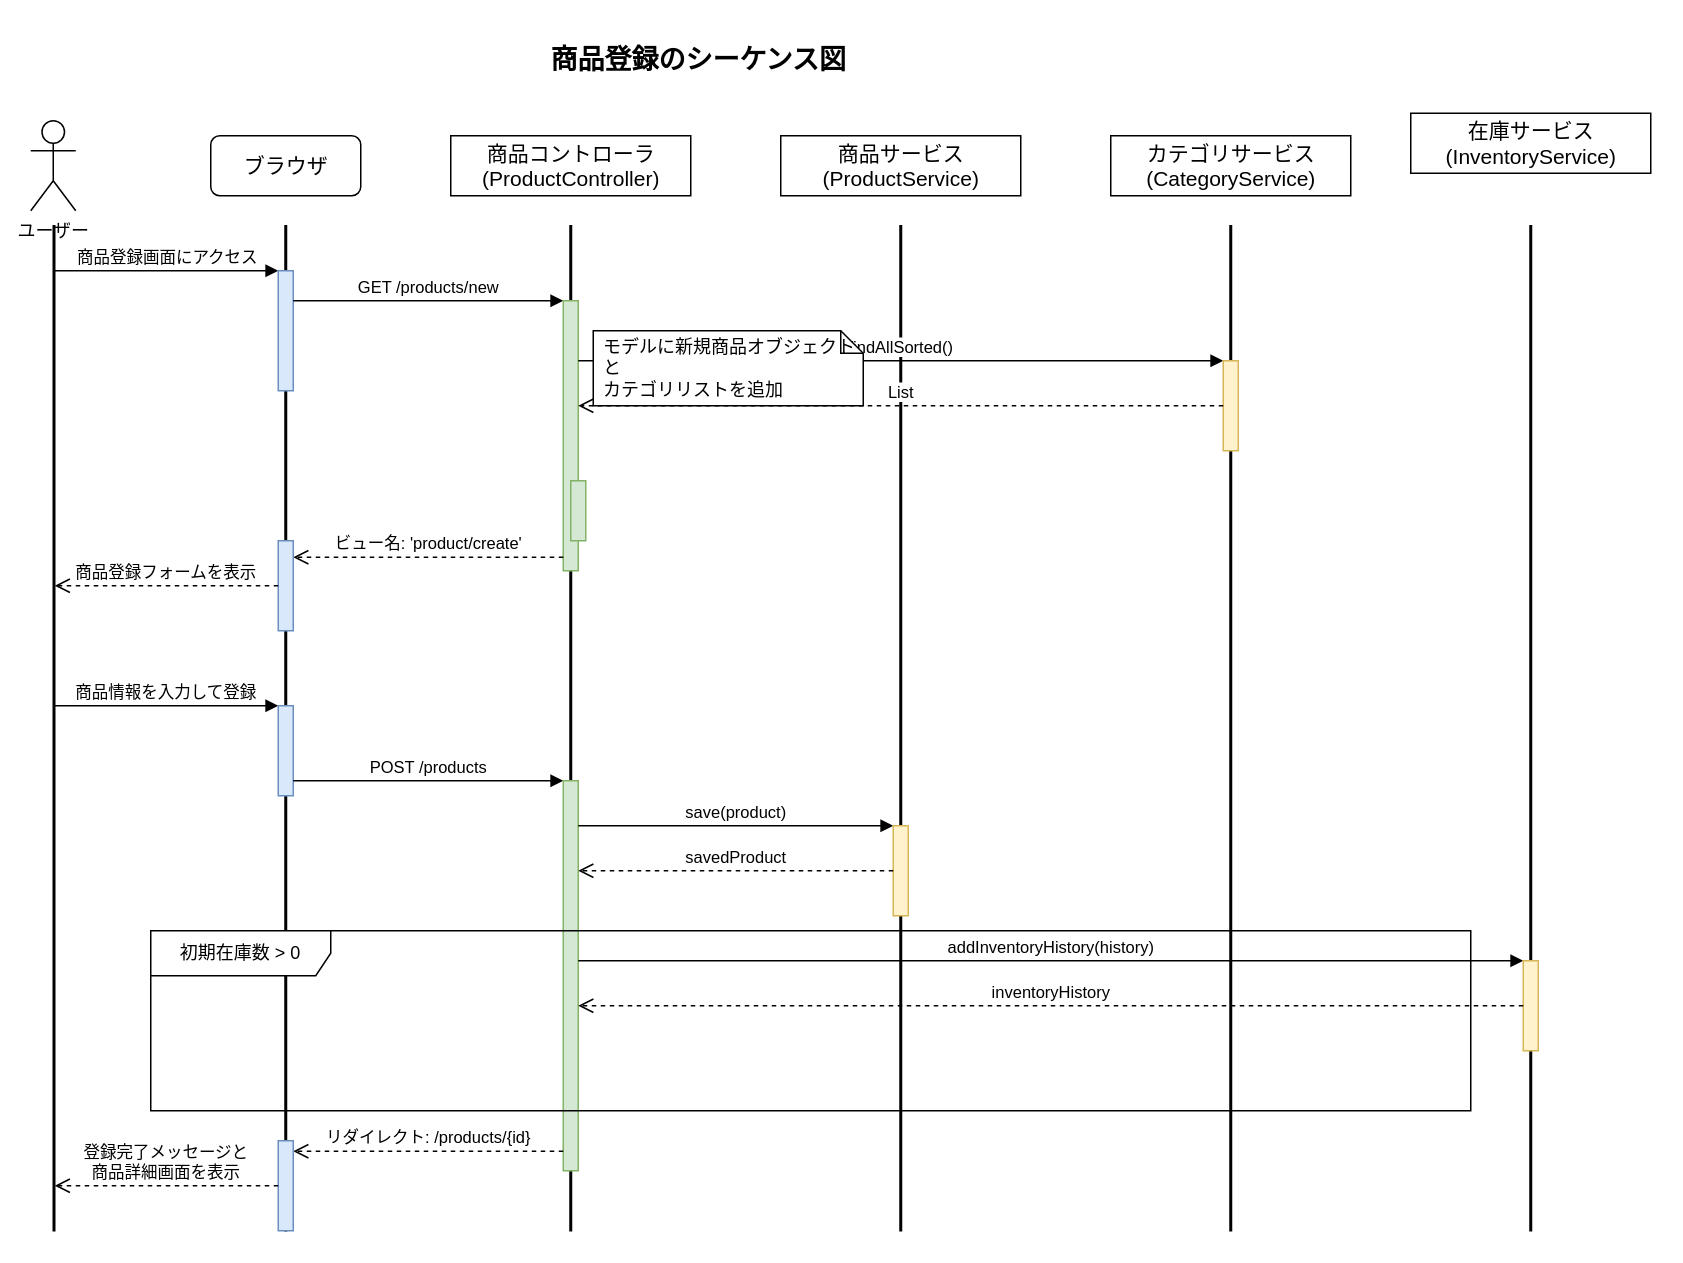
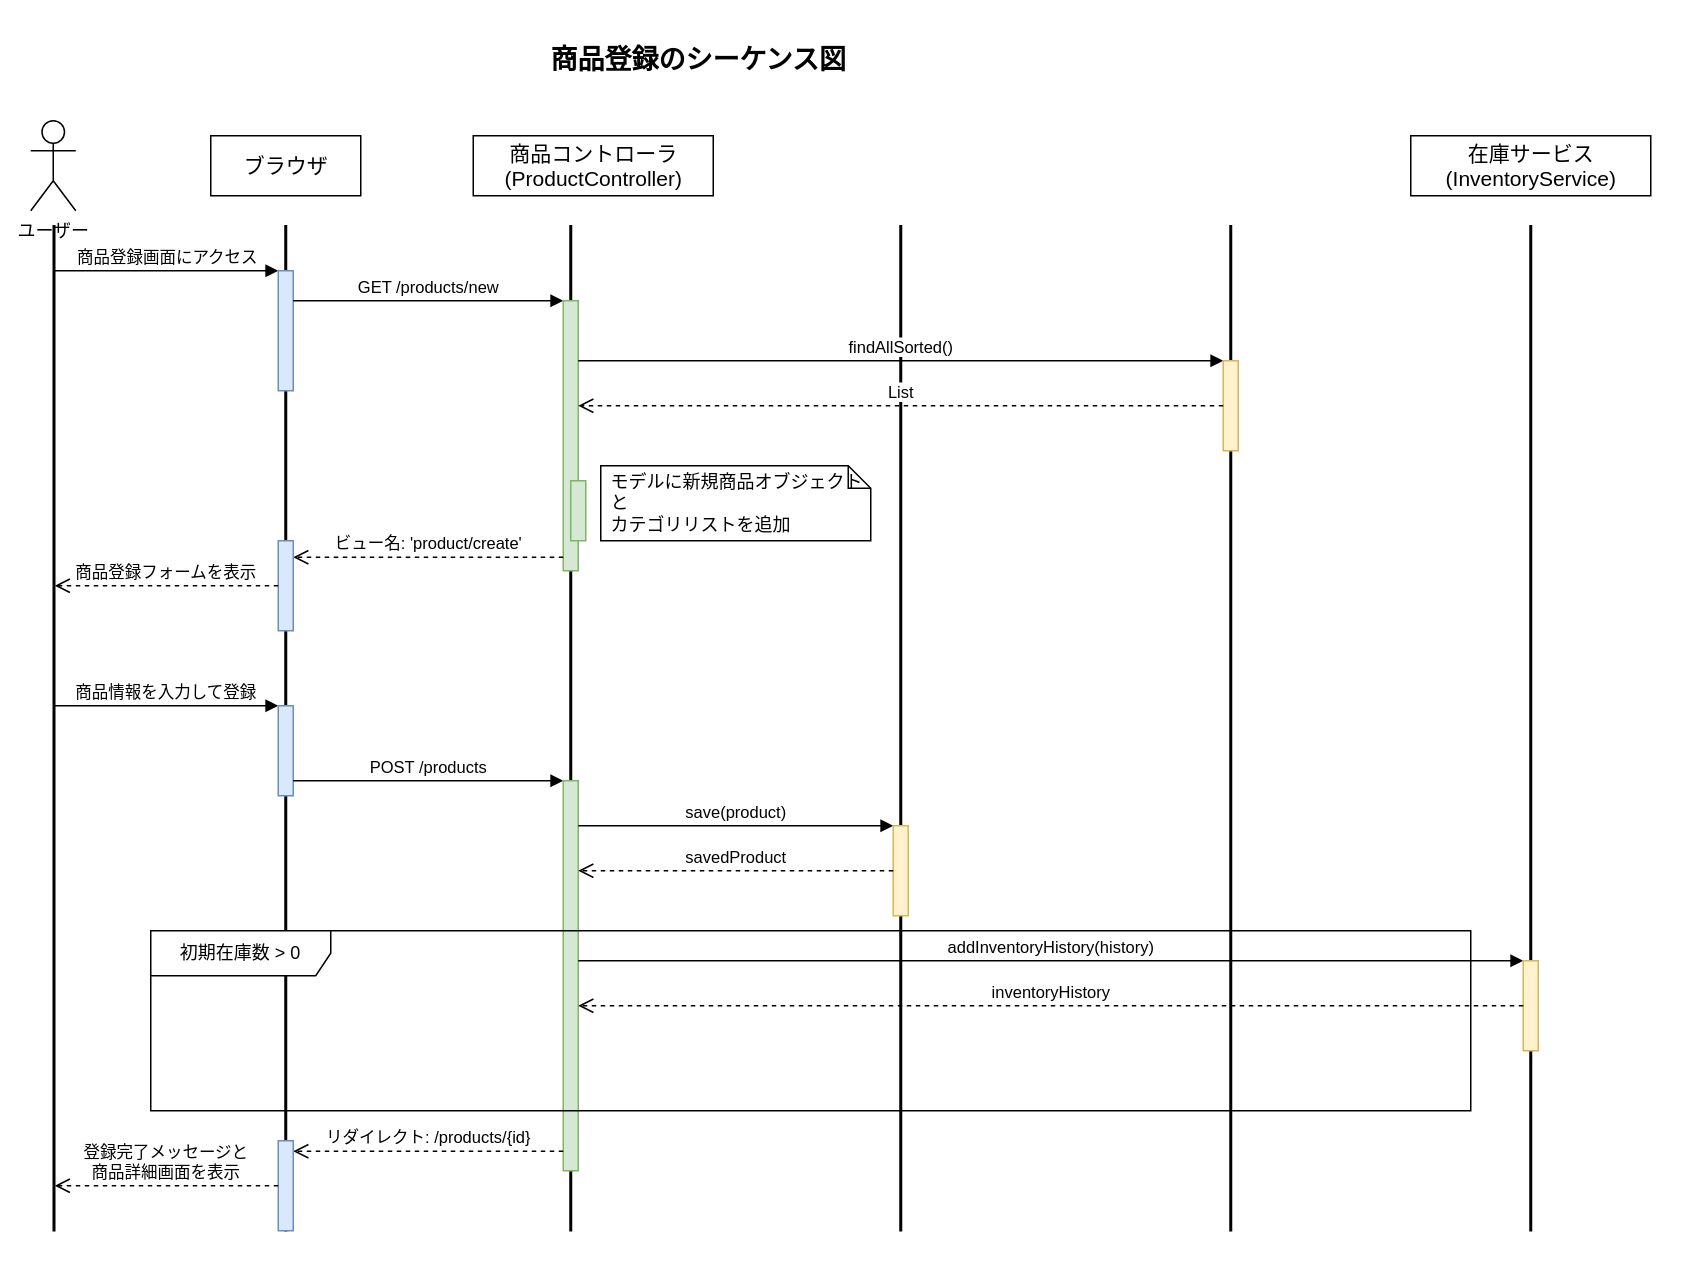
(1531, 143) -> (1531, 166)
(286, 166) -> (286, 166)
(571, 166) -> (593, 166)
(901, 166) -> none
(1231, 166) -> none
(728, 368) -> (736, 503)
